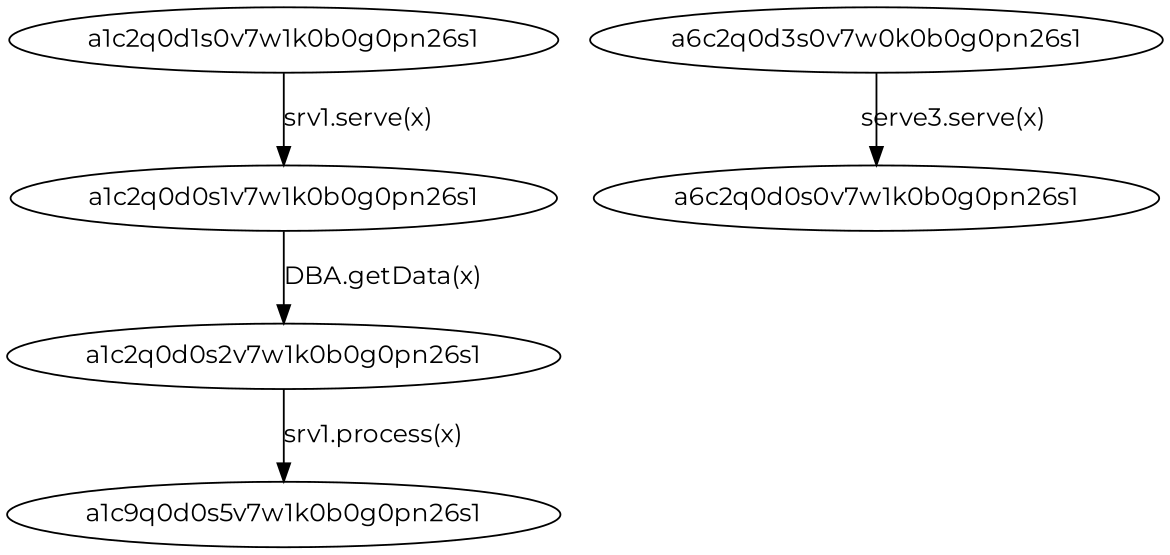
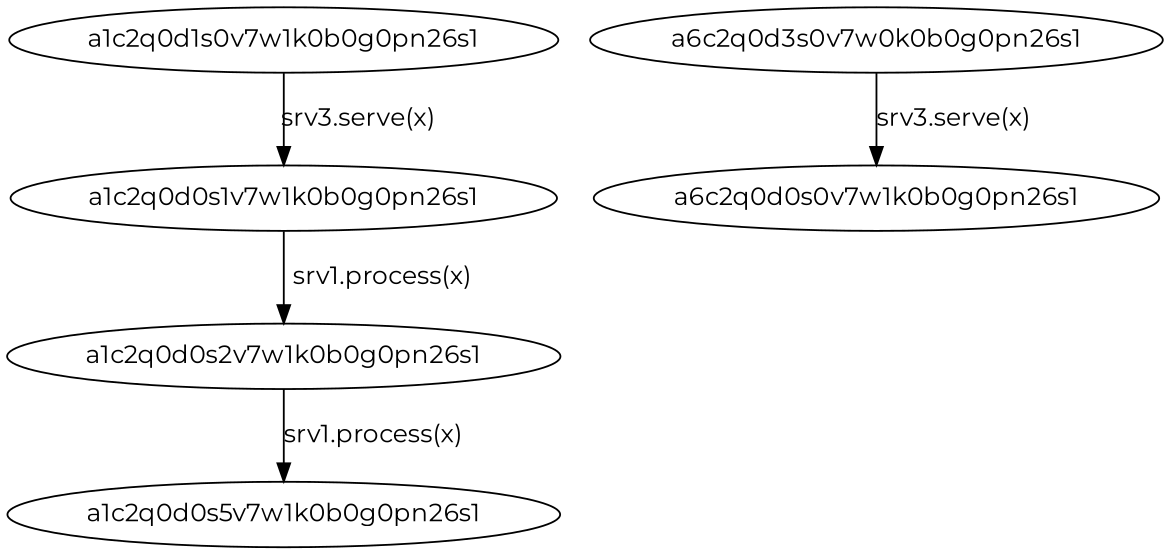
(358, 119) -> (358, 119)
(954, 119) -> (954, 119)
(383, 277) -> (383, 277)
(284, 515) -> (284, 515)
